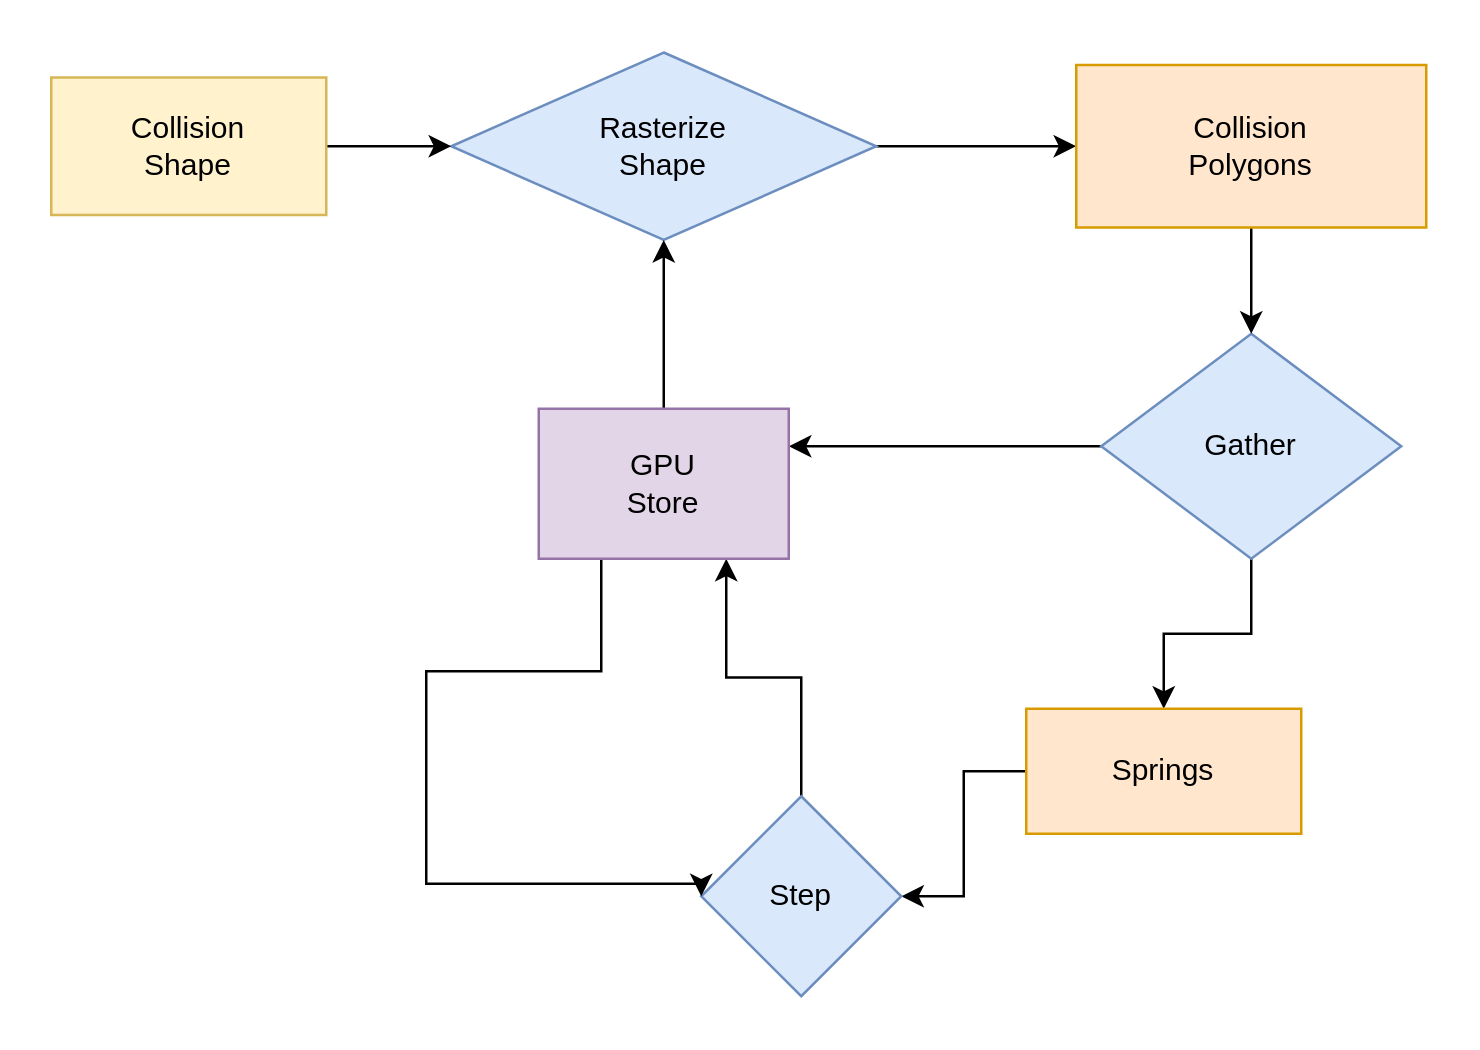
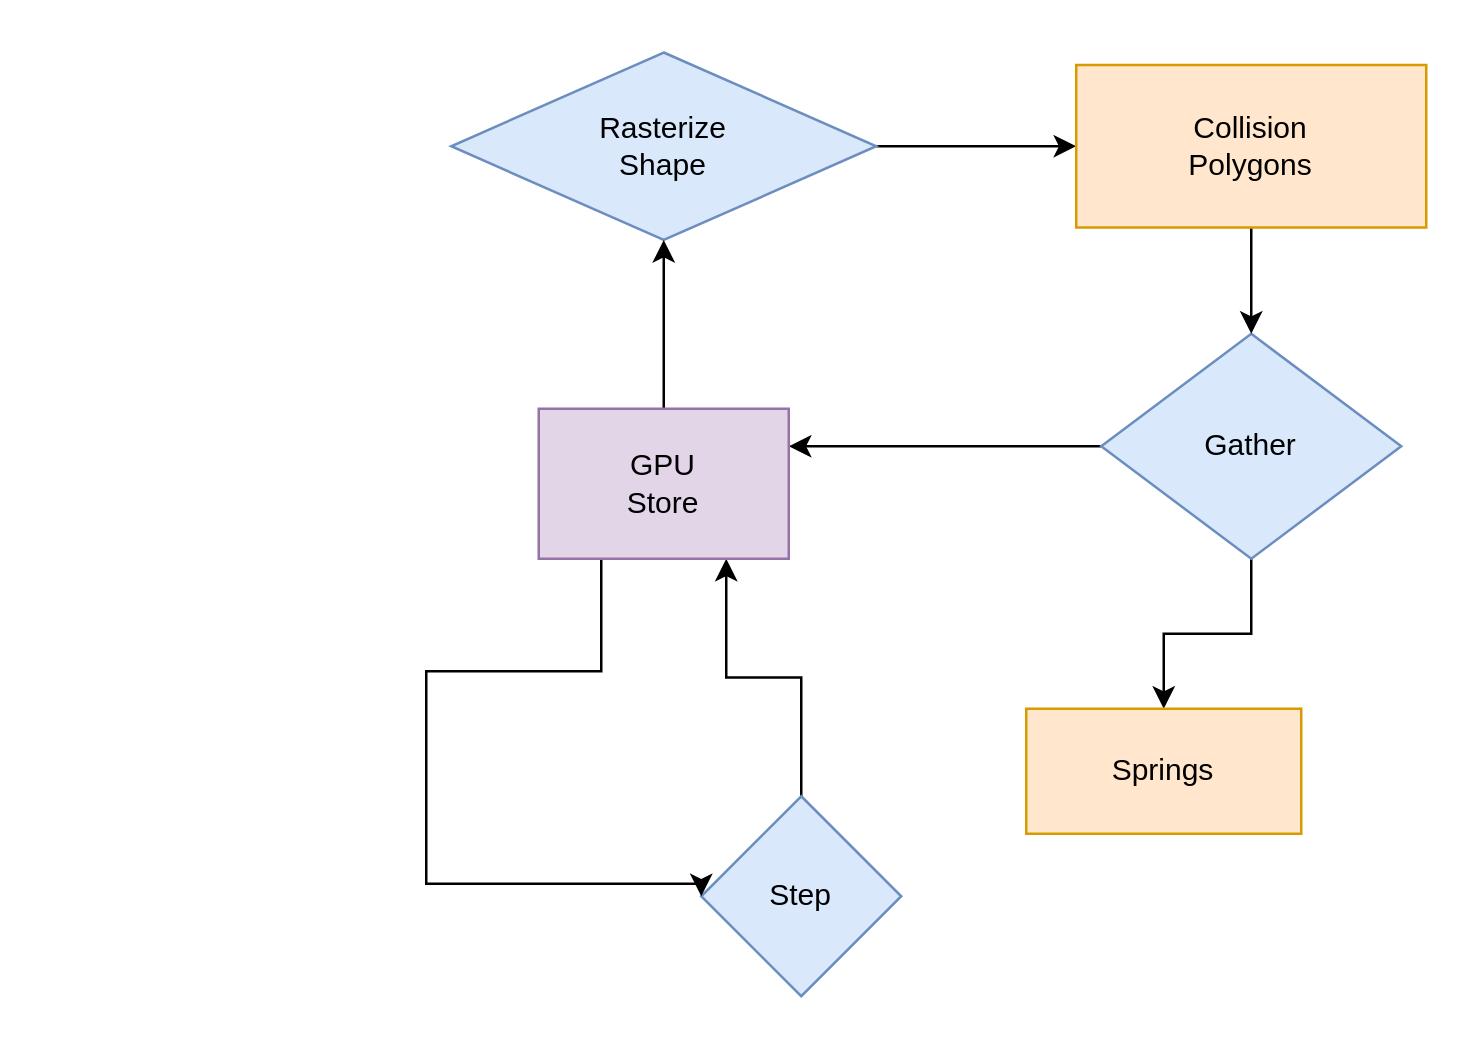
(189, 146) -> none
(380, 146) -> none
(964, 825) -> none
